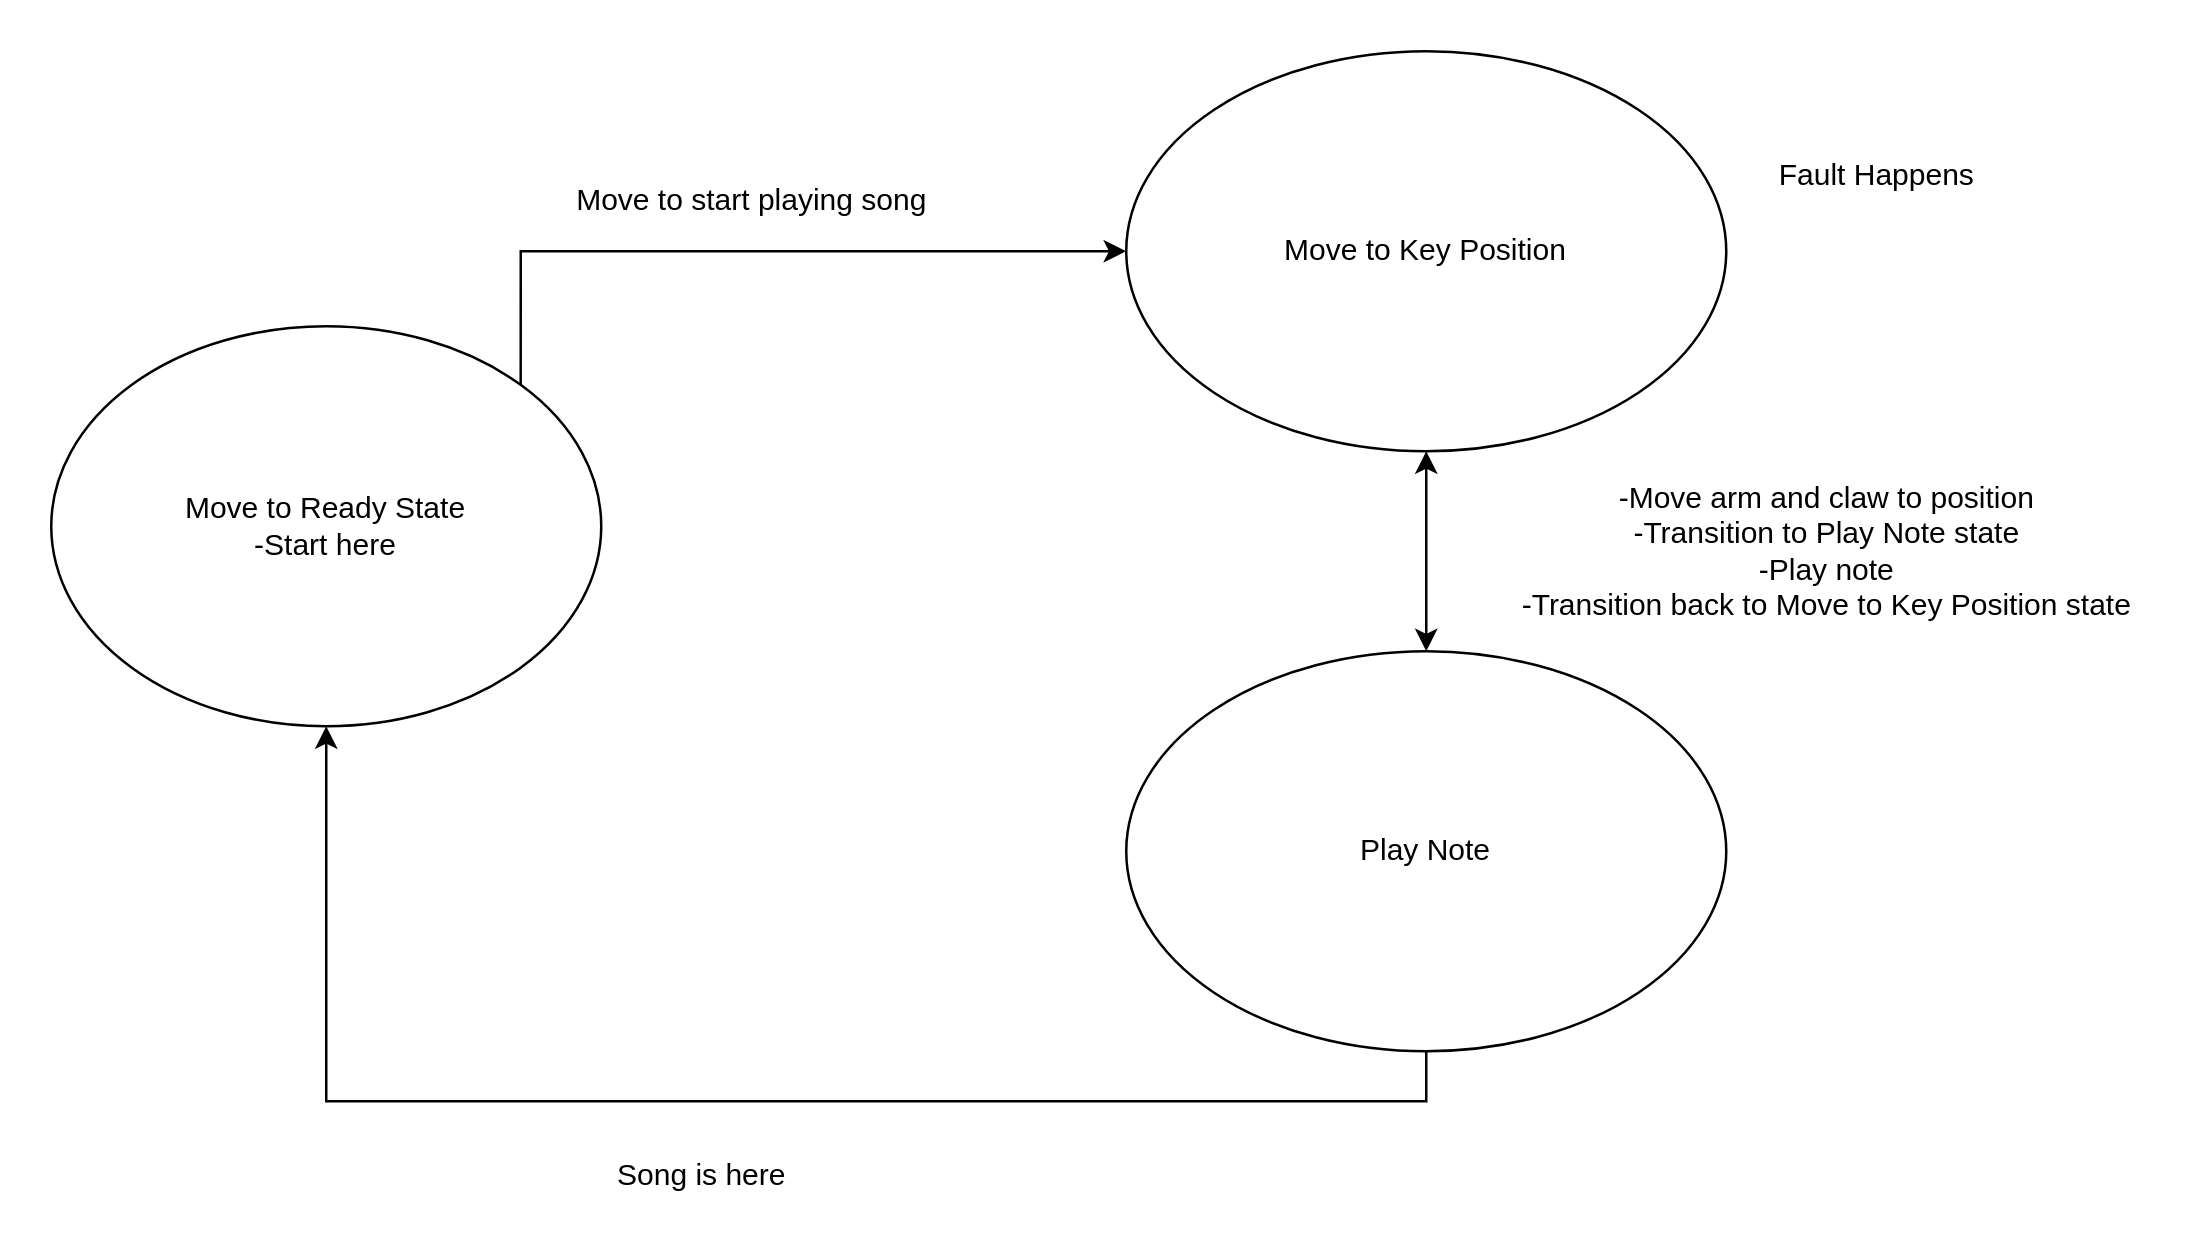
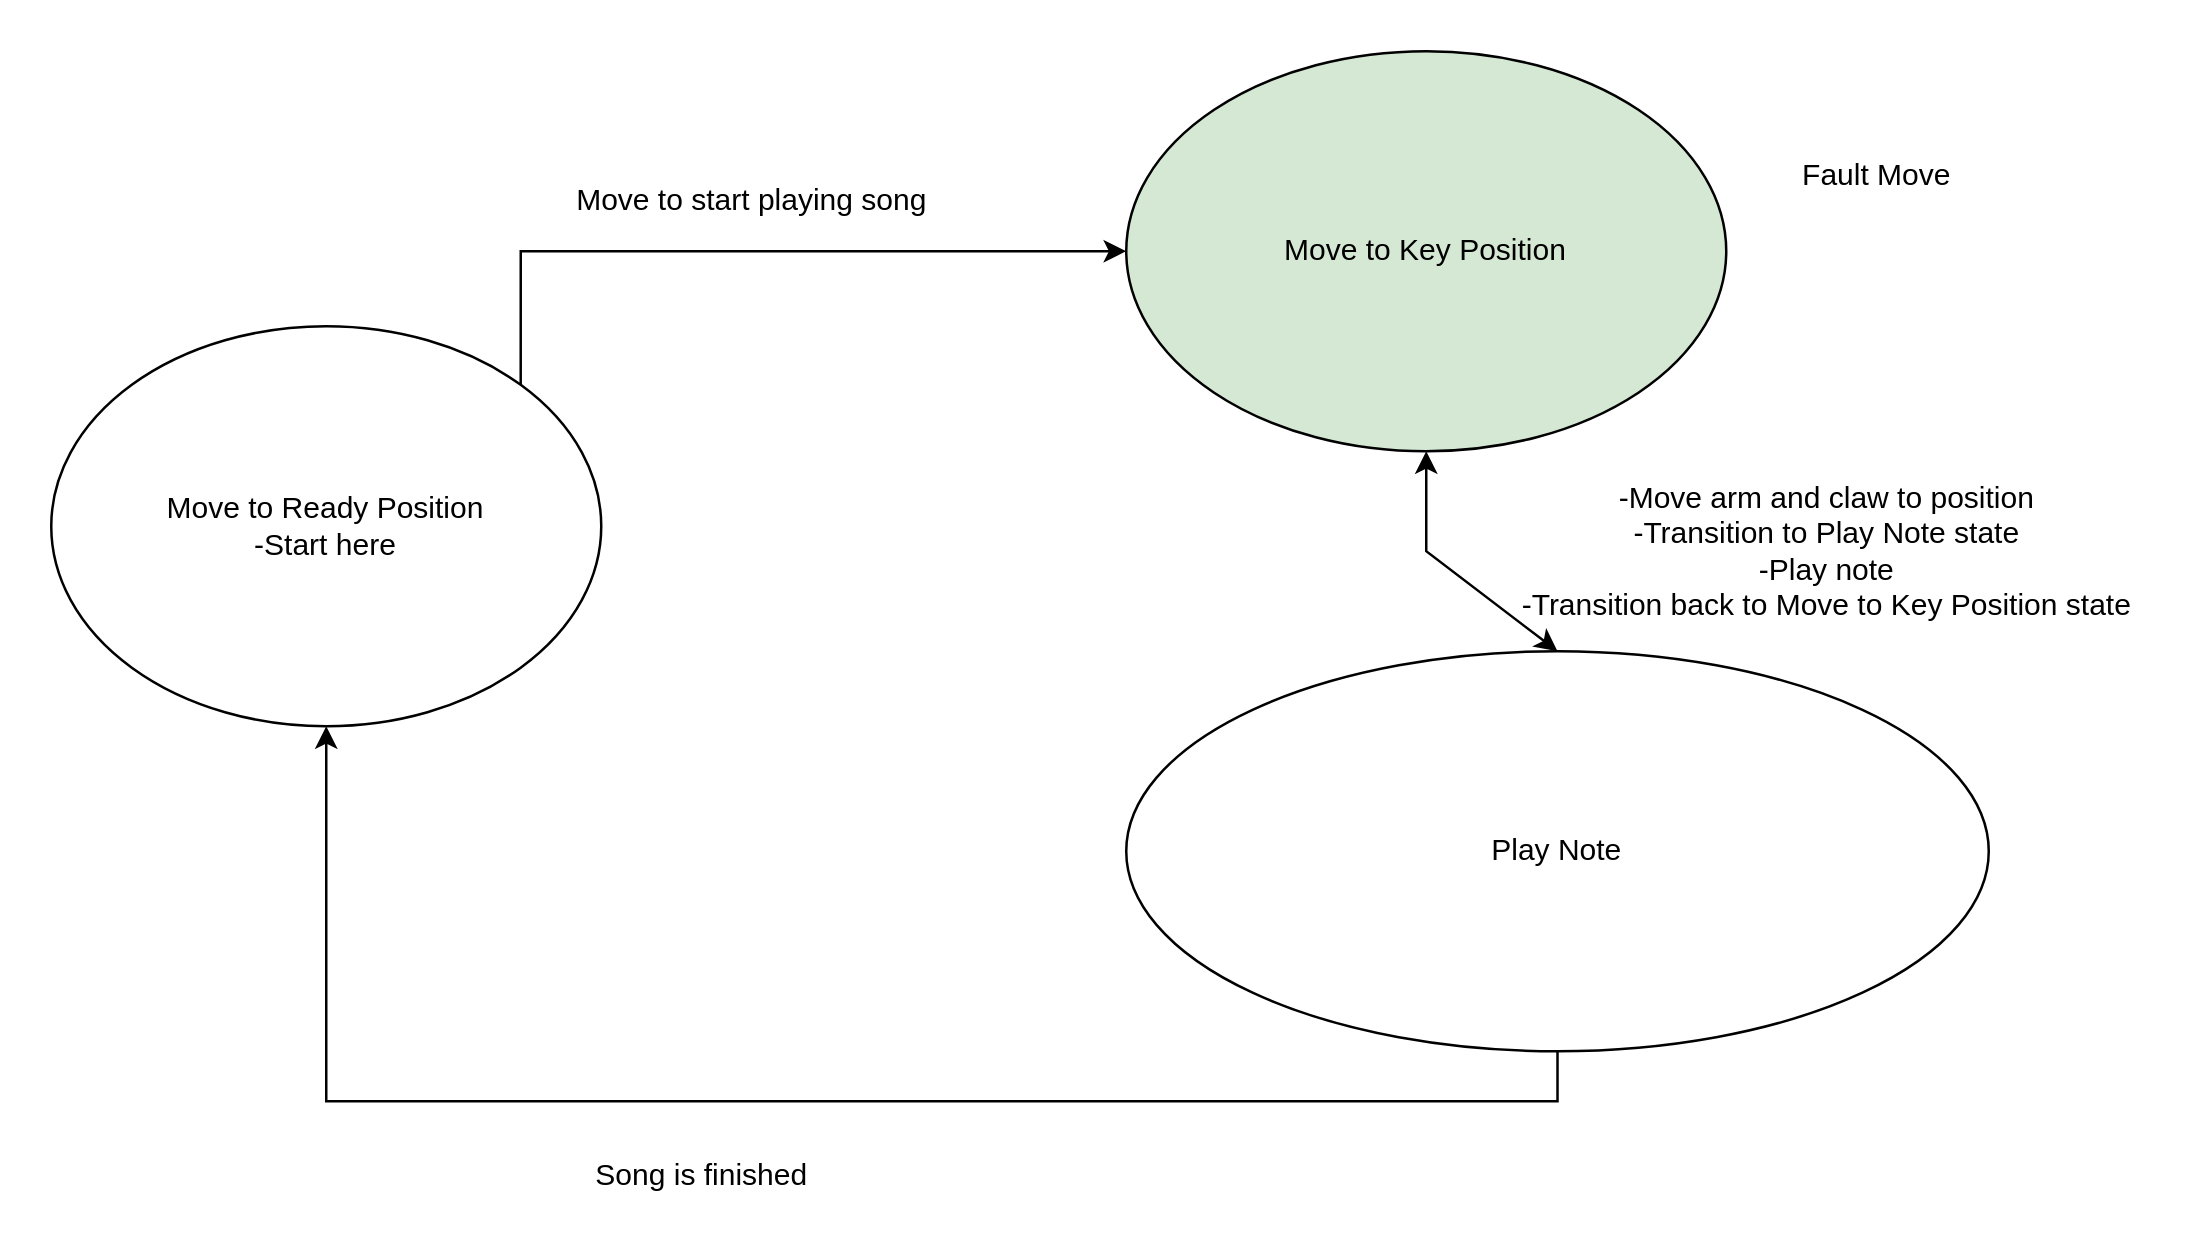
(1878, 176) -> (1878, 176)
(1426, 251) -> (1426, 251)
(326, 526) -> (326, 526)
(1426, 851) -> (1558, 851)
(703, 1176) -> (703, 1176)
